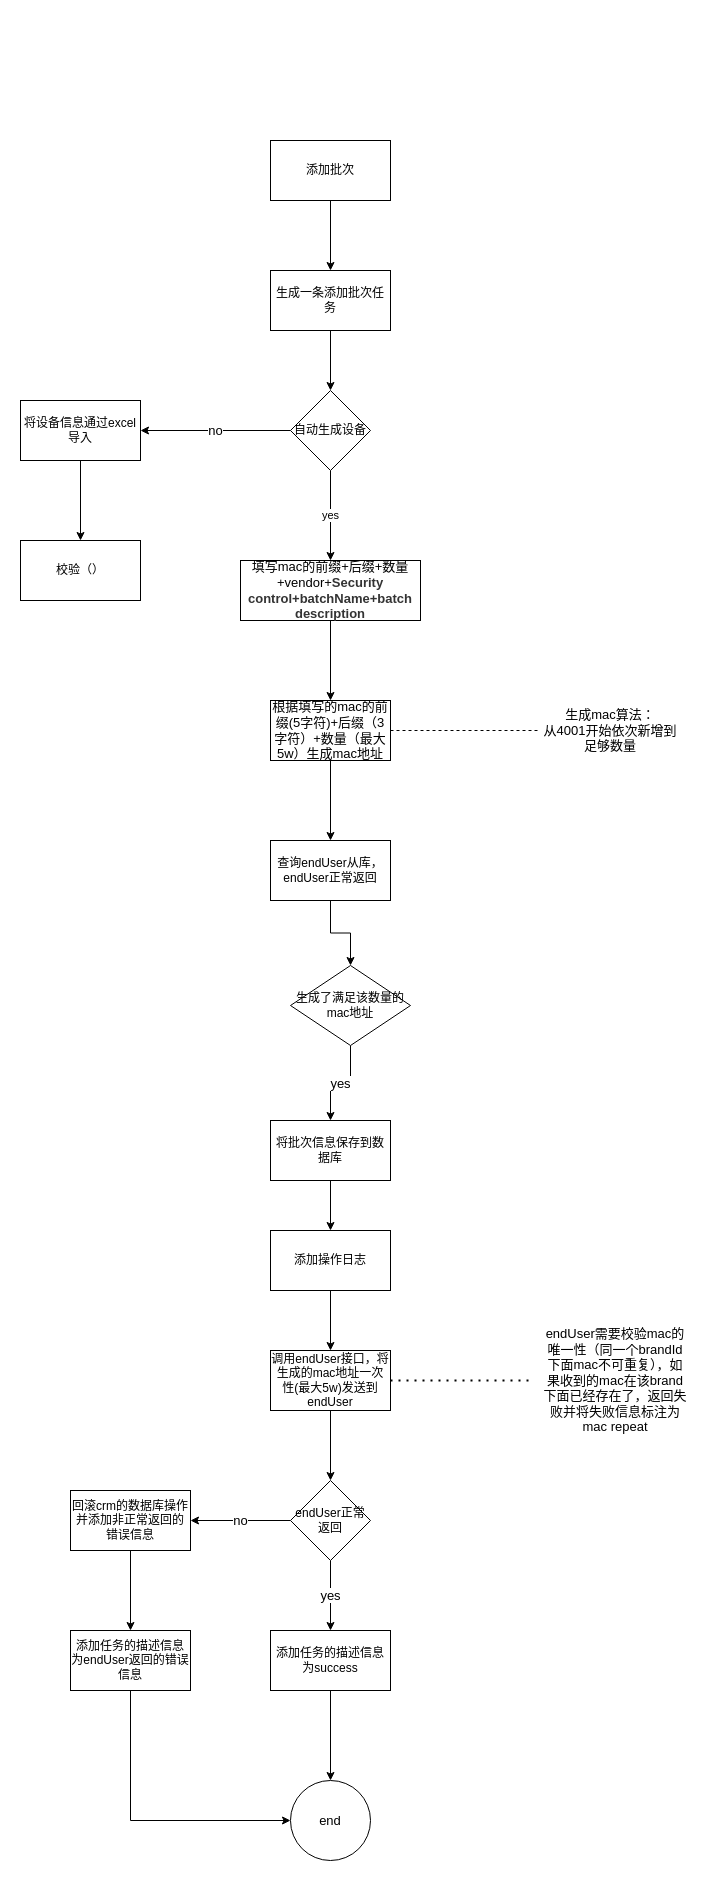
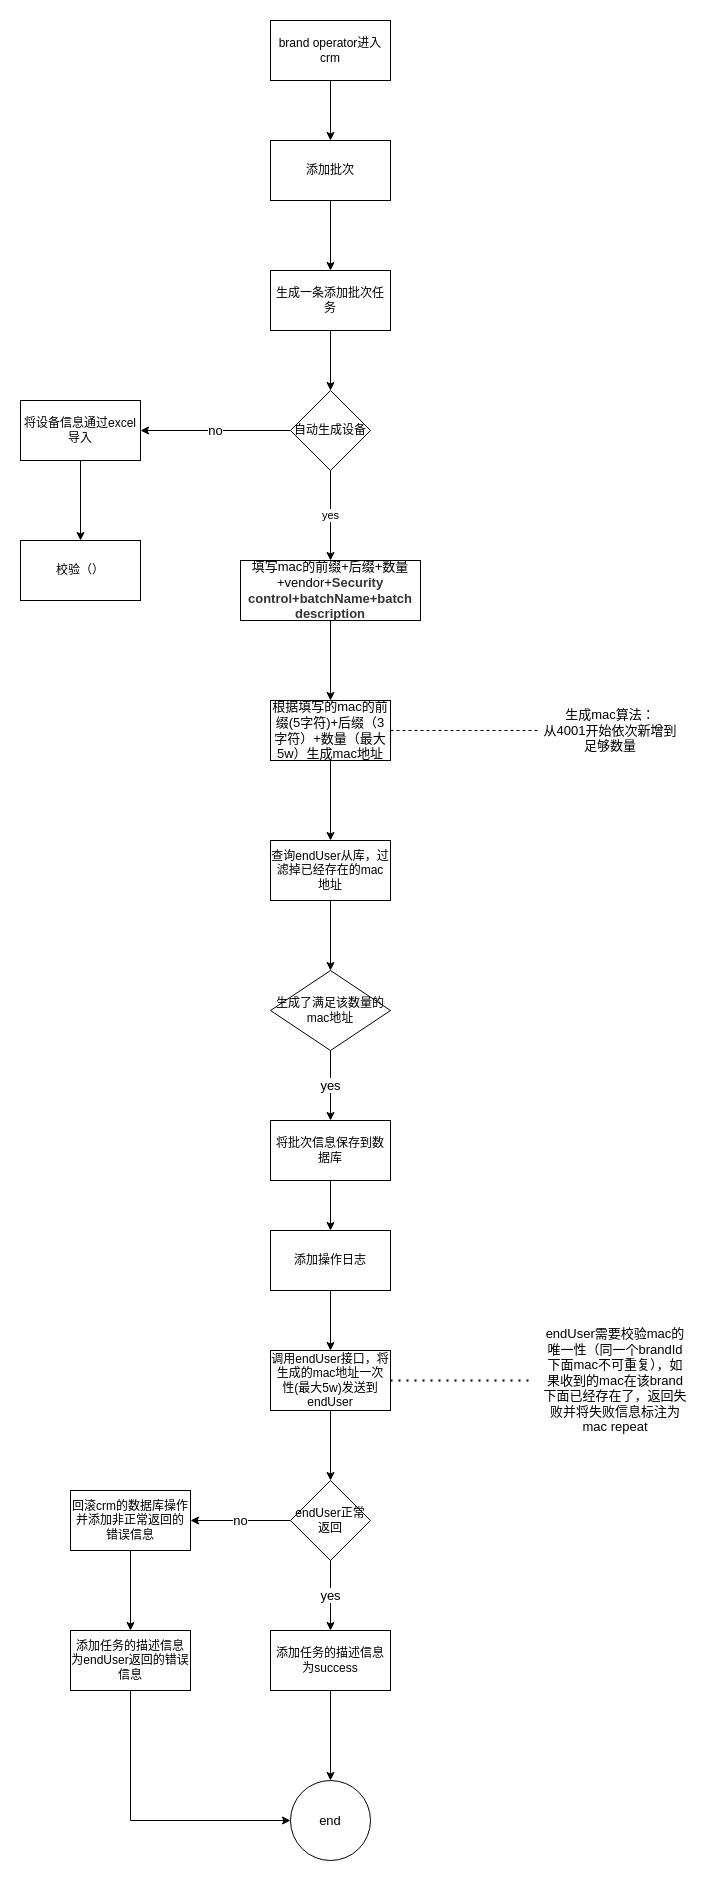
none -> (331, 51)
none -> (331, 107)
(331, 871) -> (331, 871)
(351, 1006) -> (331, 1011)
